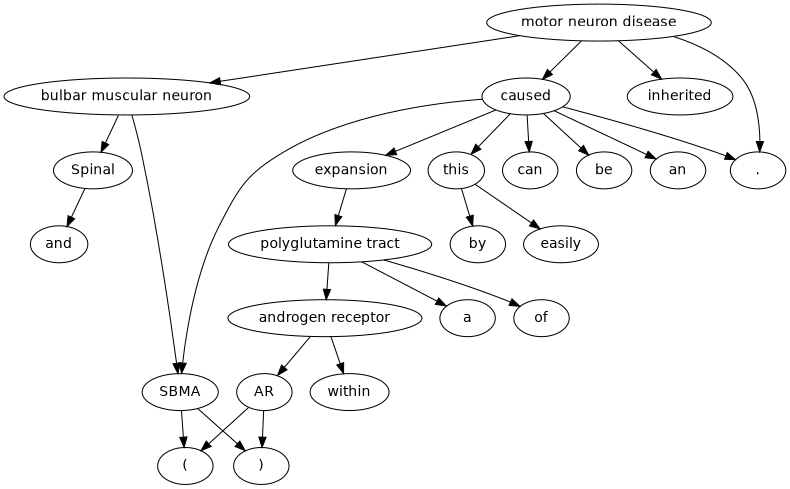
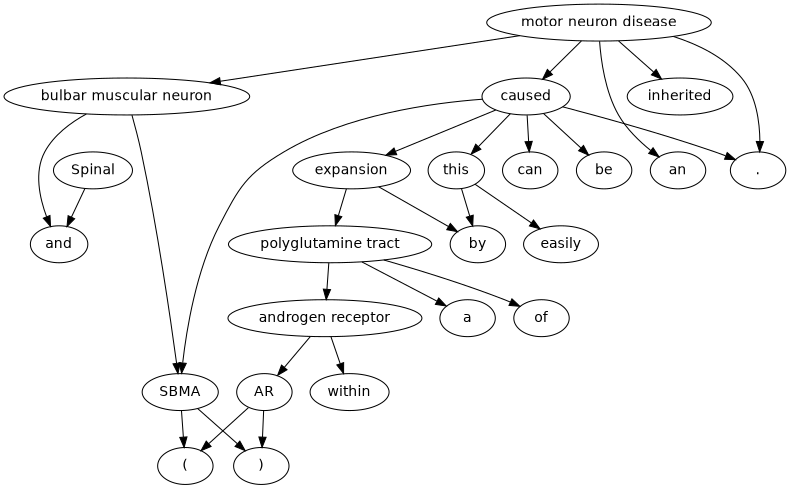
(112, 129) -> (43, 156)
(600, 133) -> (612, 102)
none -> (414, 207)
